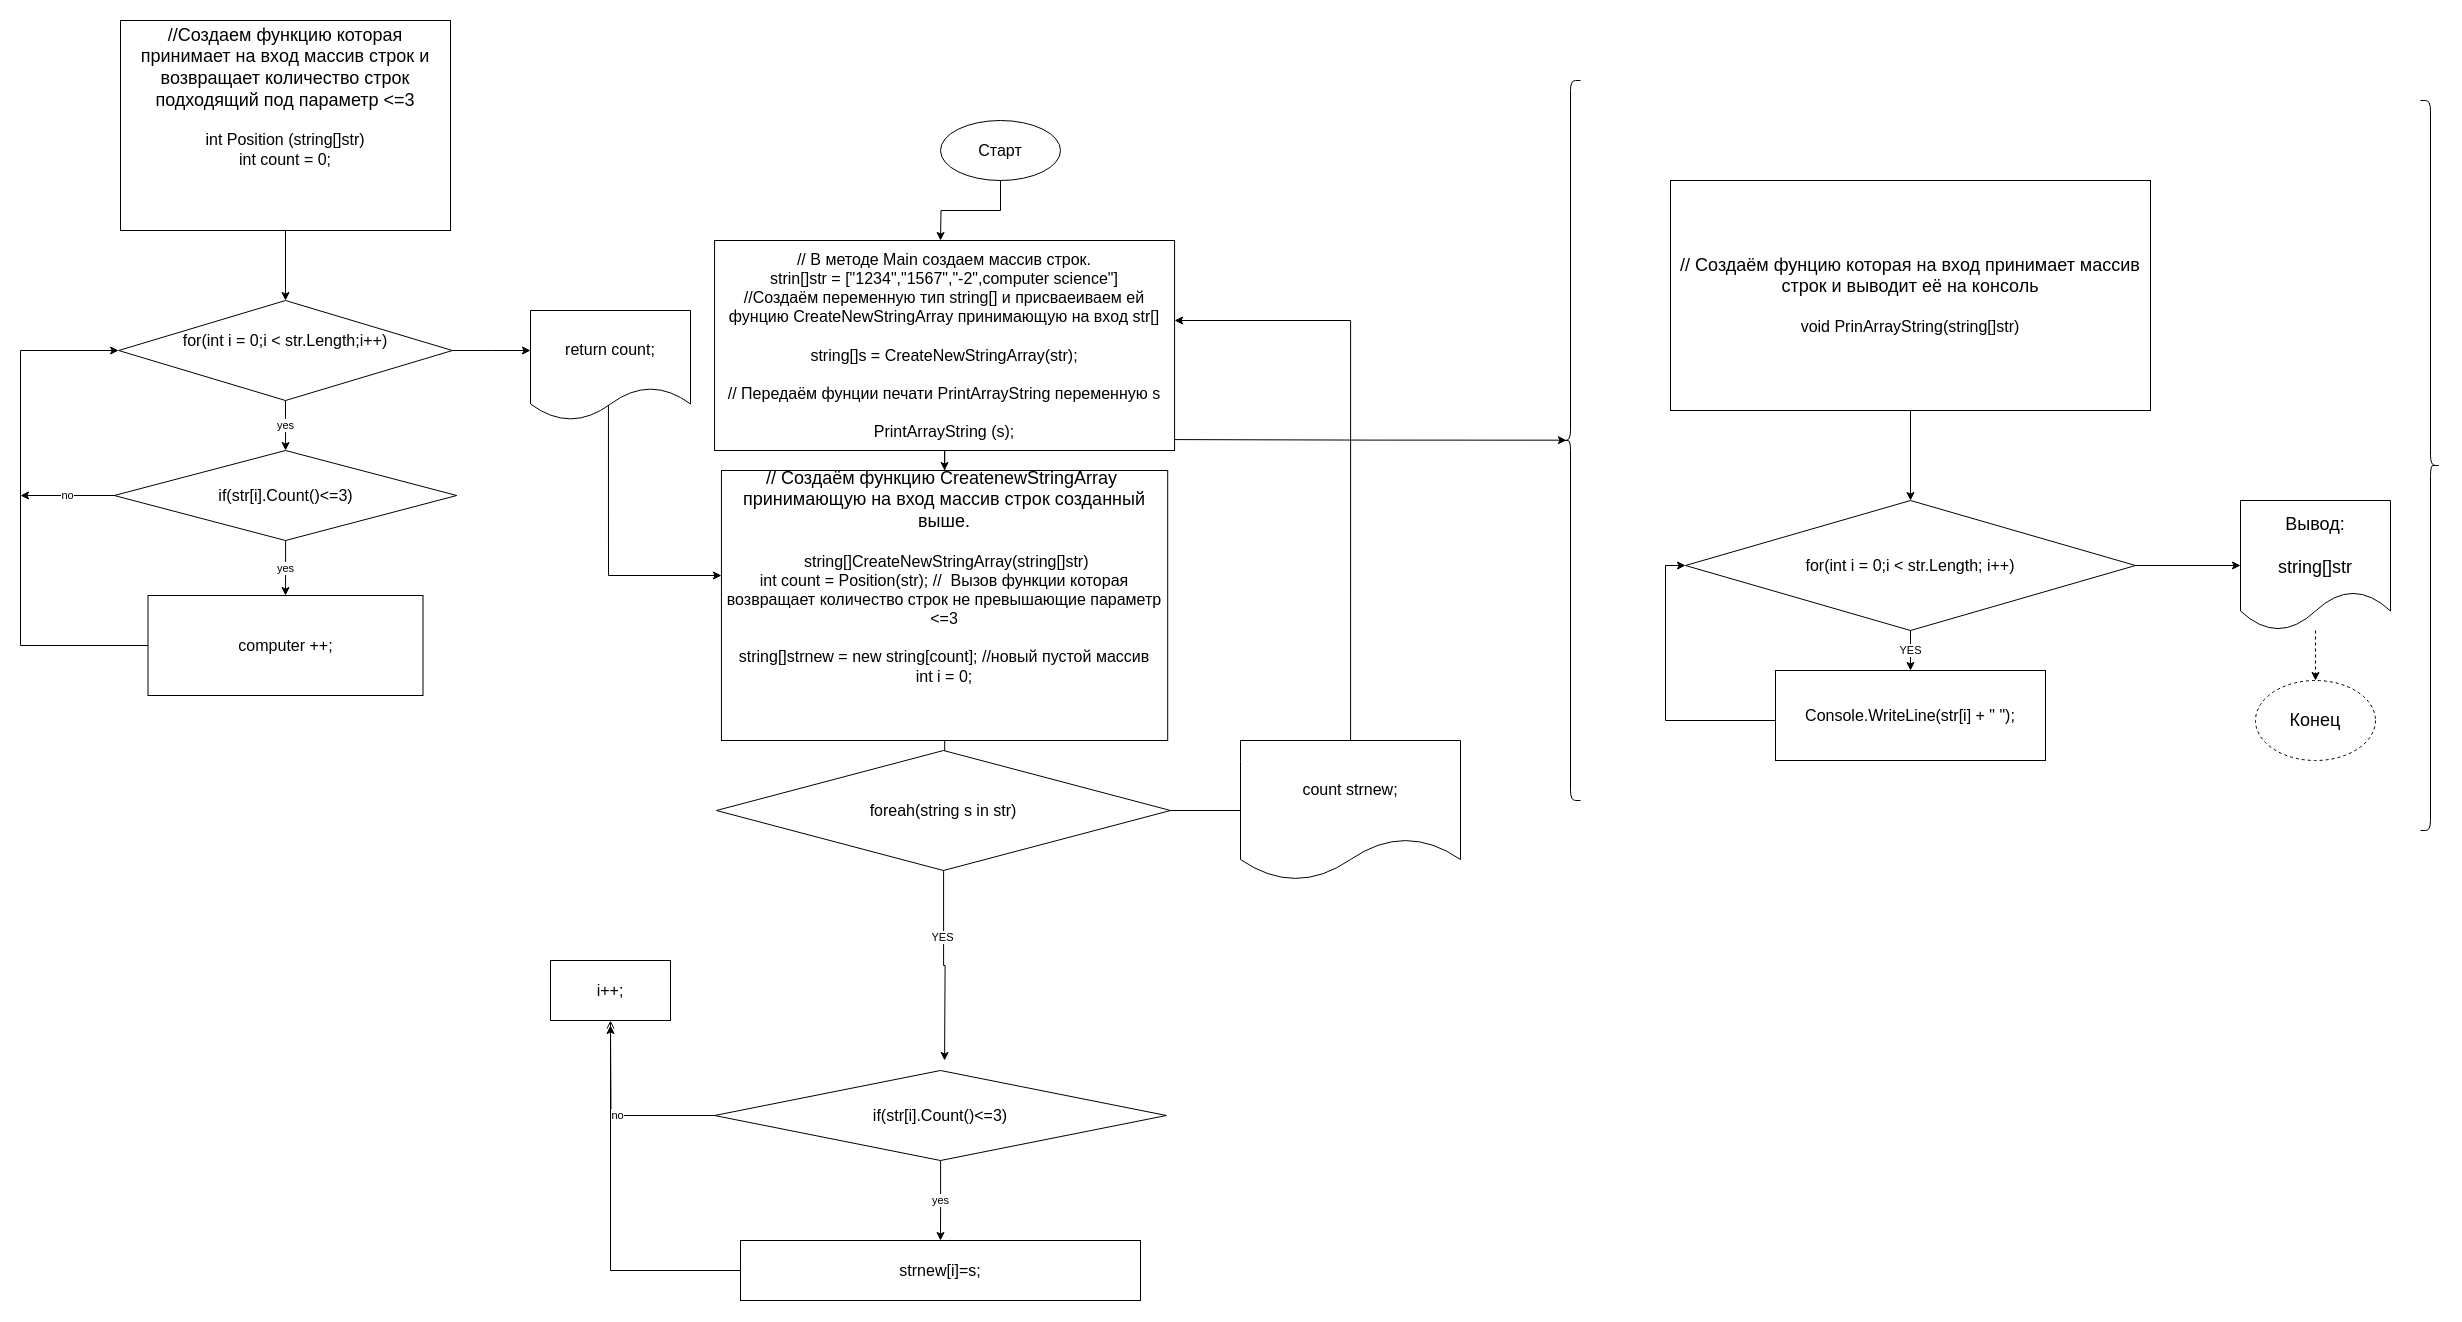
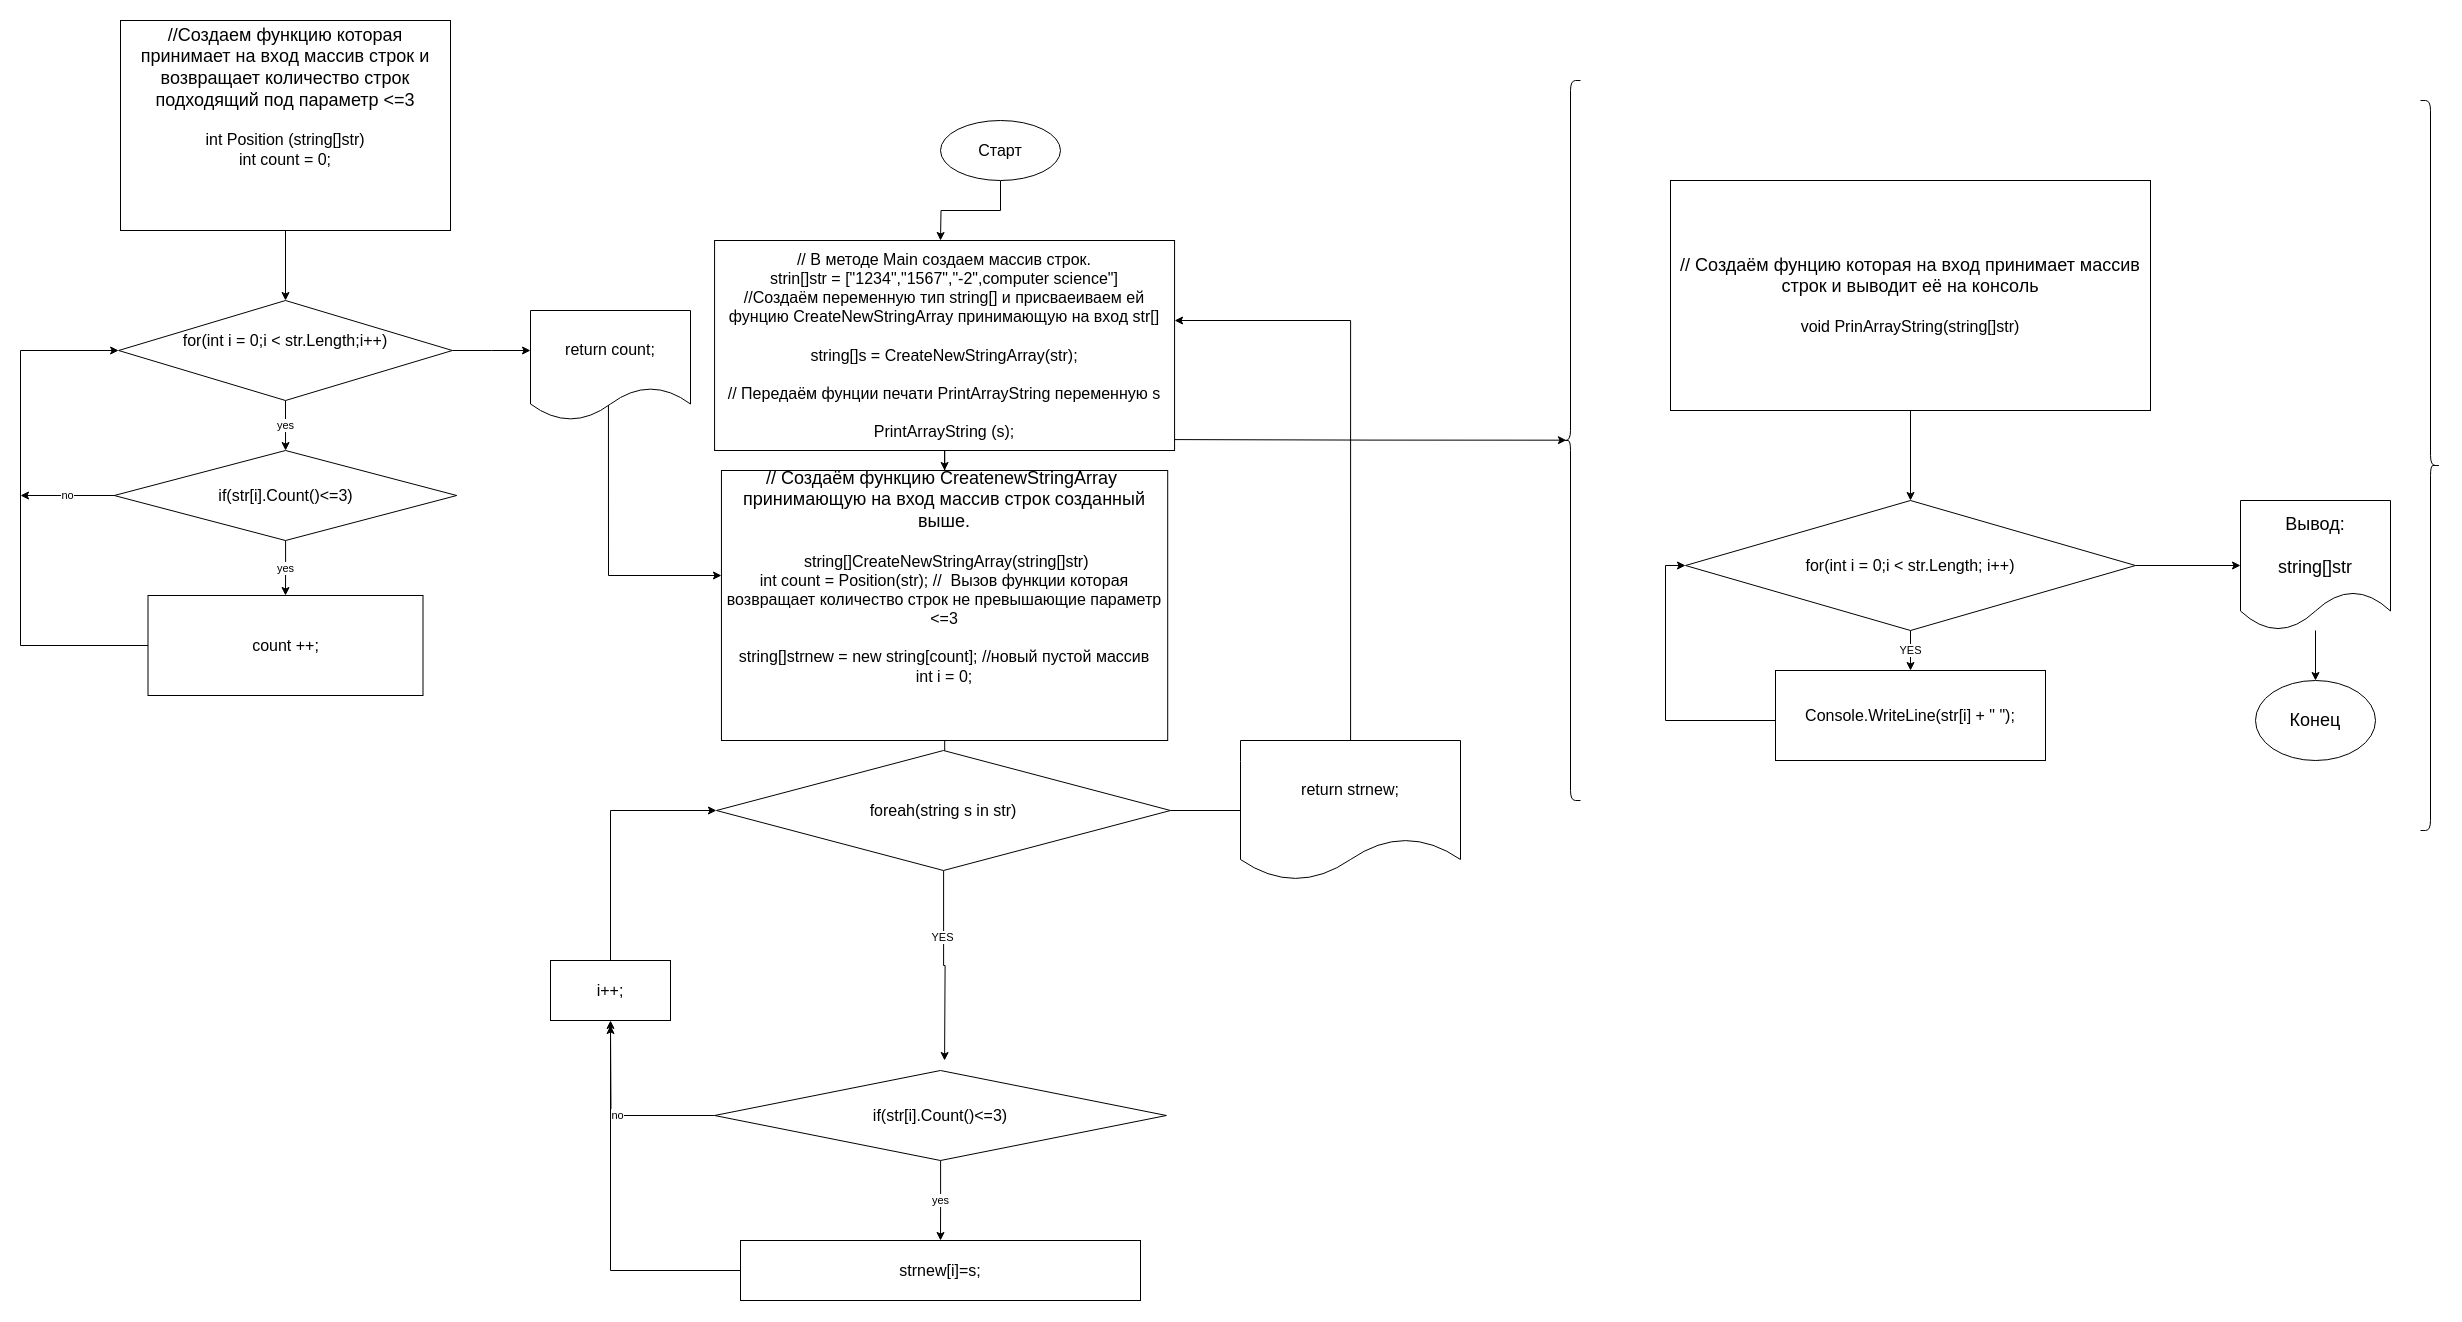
(286, 646) -> (286, 646)
(2316, 653) -> (2316, 653)
(2316, 721) -> (2316, 721)
(1351, 790) -> (1351, 790)
none -> (611, 837)
(611, 1026) -> (611, 1028)
